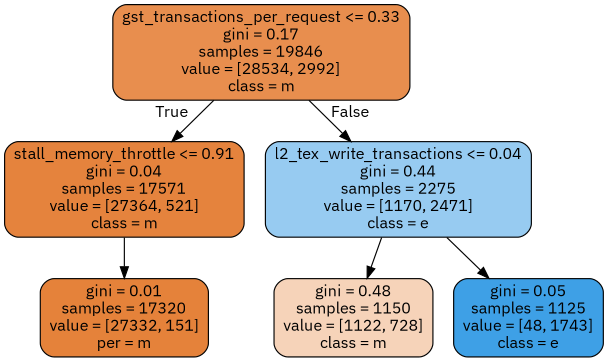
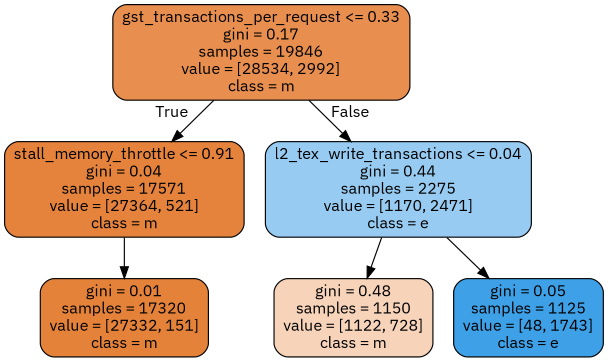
(124, 318) -> (124, 318)
